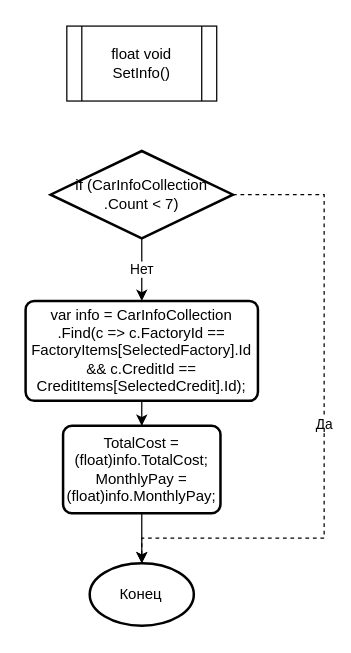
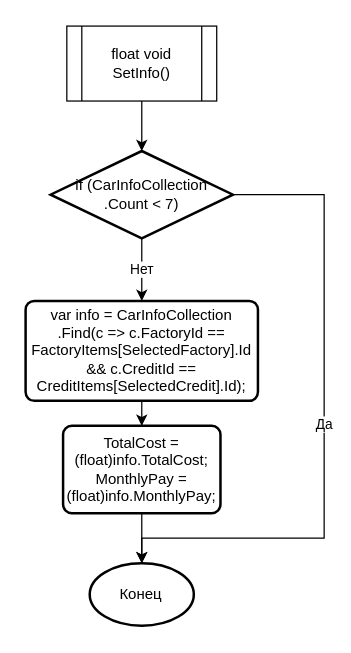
none -> (142, 122)
(324, 261) -> (324, 261)
